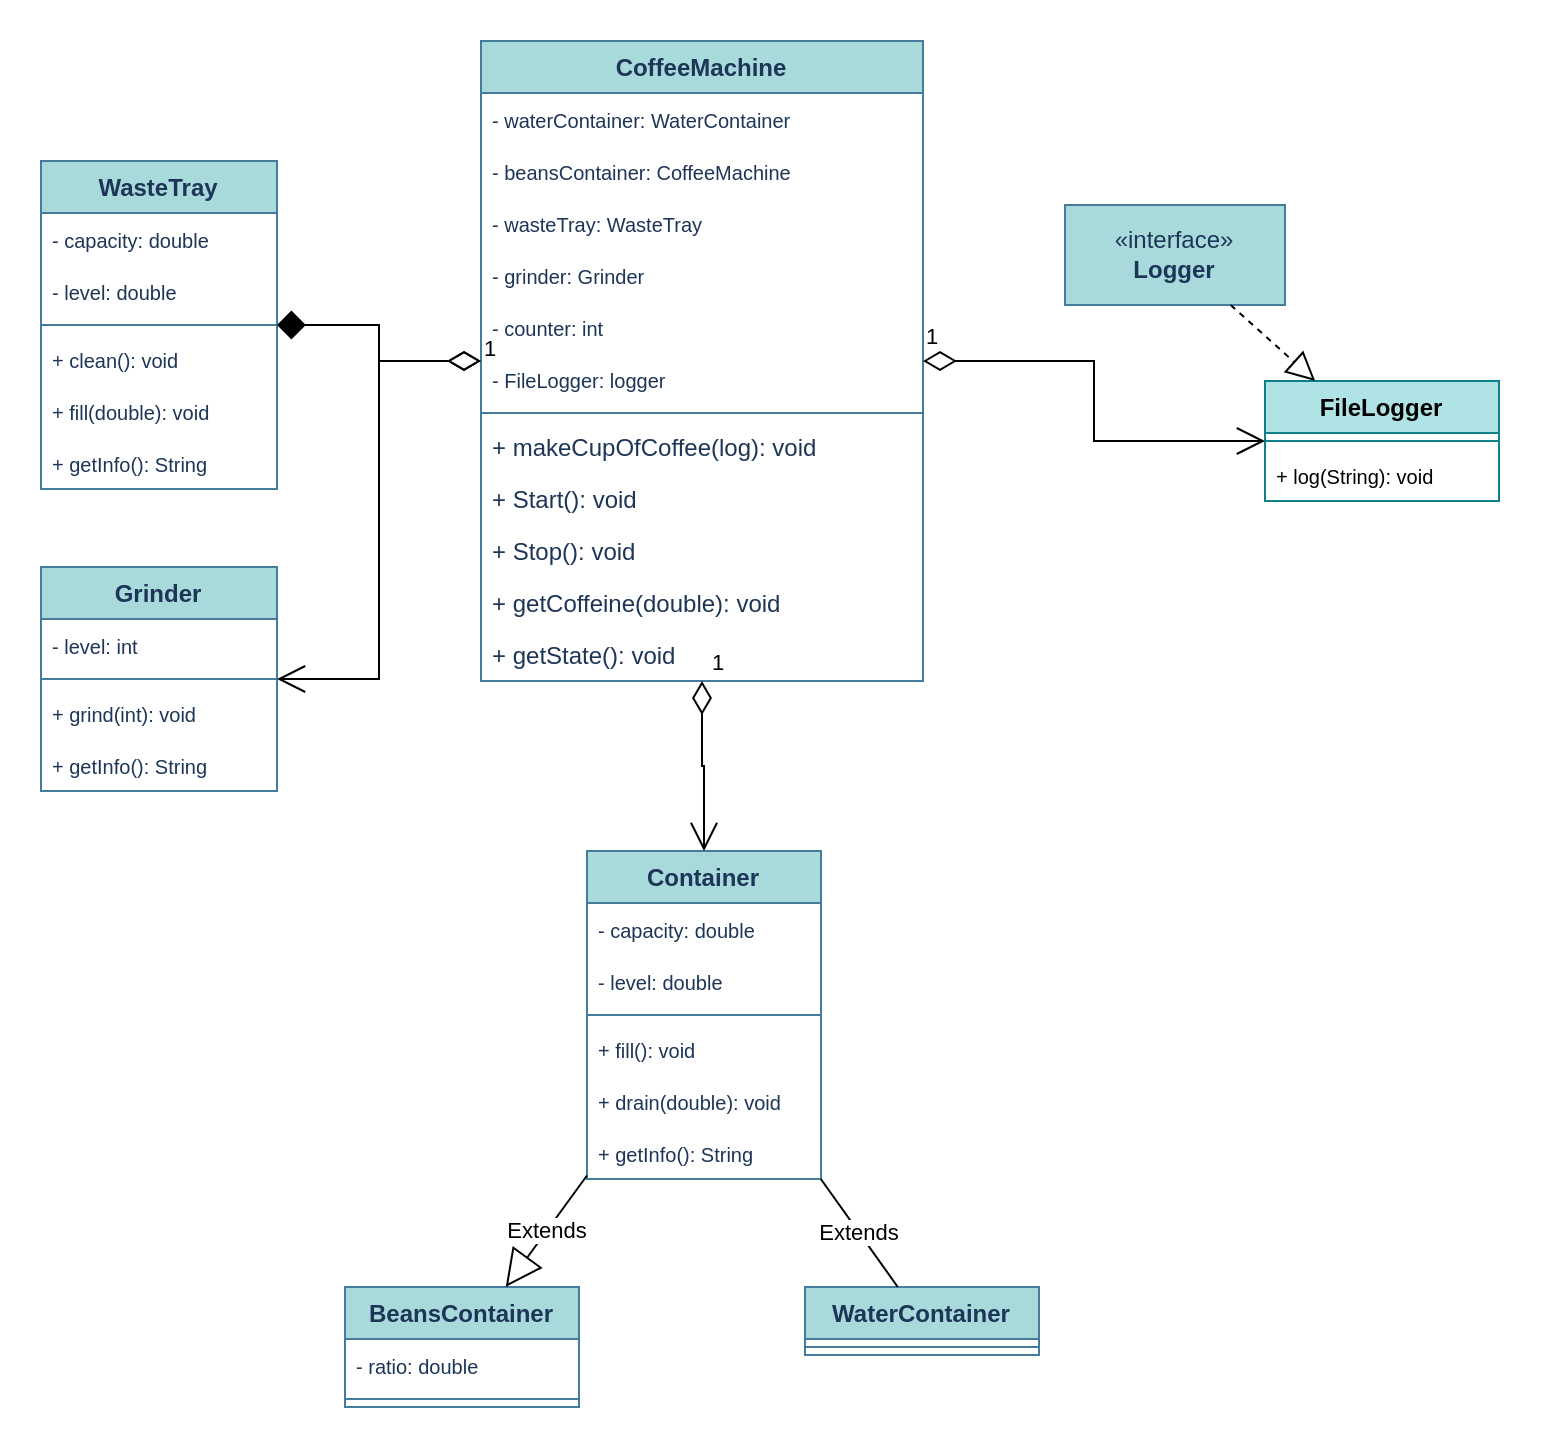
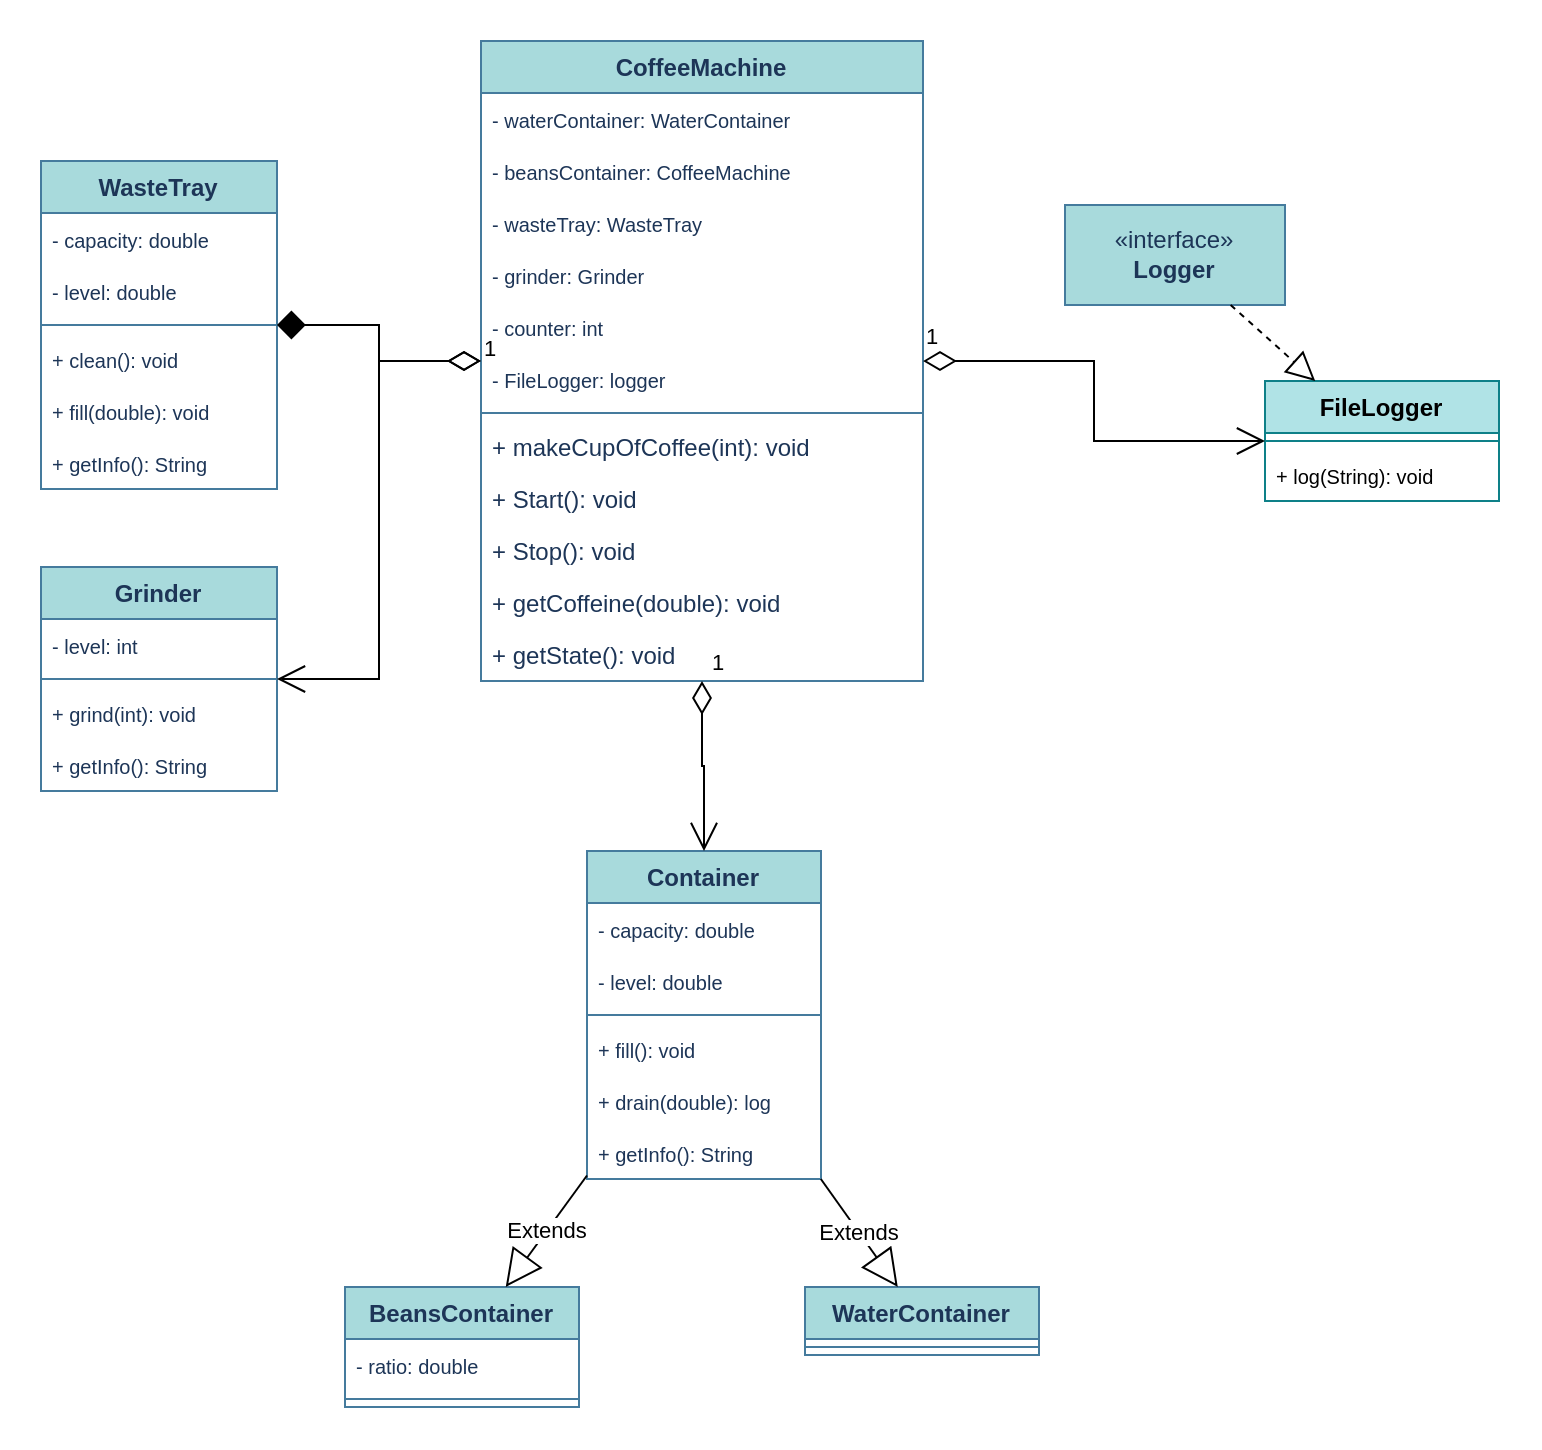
(666, 449) -> (666, 449)
(706, 1118) -> (706, 1118)
(886, 1270) -> (876, 1256)
